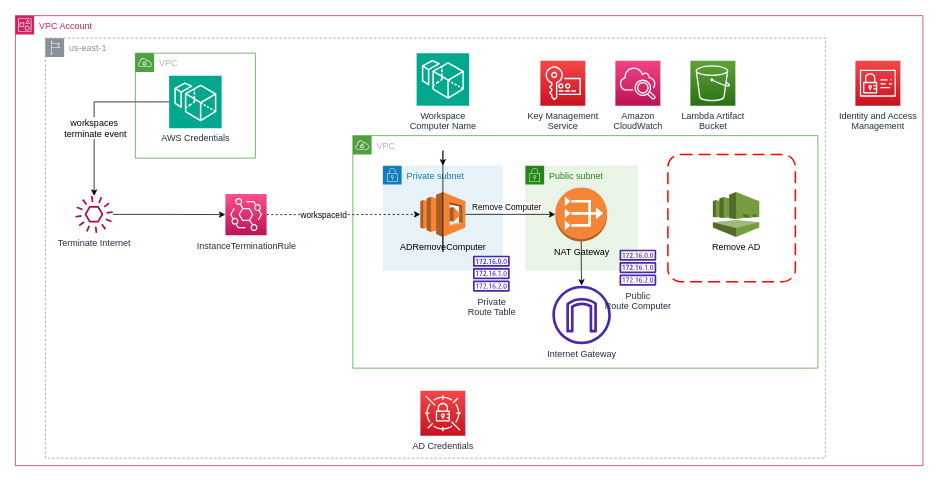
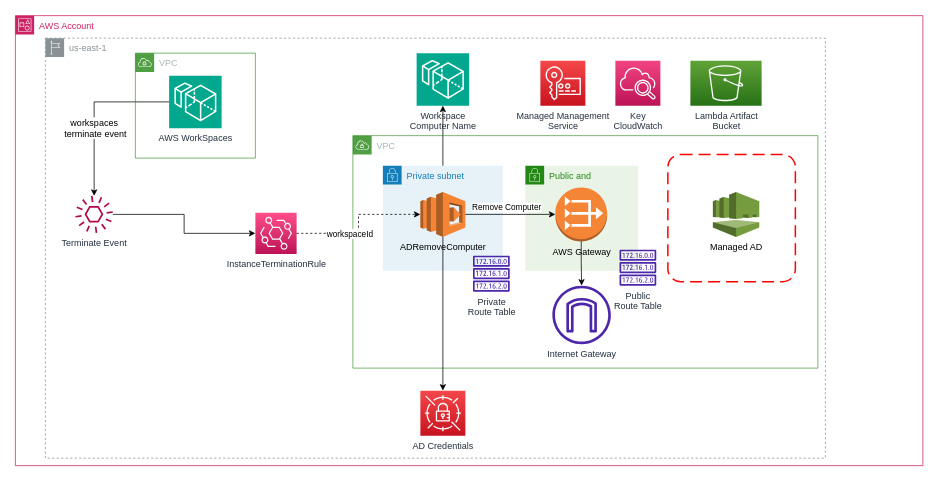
(66, 26) -> (66, 26)
(713, 83) -> (726, 83)
(878, 83) -> none
none -> (443, 112)
(563, 121) -> (563, 121)
(638, 121) -> (638, 121)
(196, 139) -> (196, 139)
(579, 176) -> (571, 176)
(246, 214) -> (276, 233)
(443, 230) -> (443, 384)
(95, 244) -> (95, 244)
(737, 247) -> (737, 247)
(582, 252) -> (582, 252)
(638, 301) -> (638, 301)
